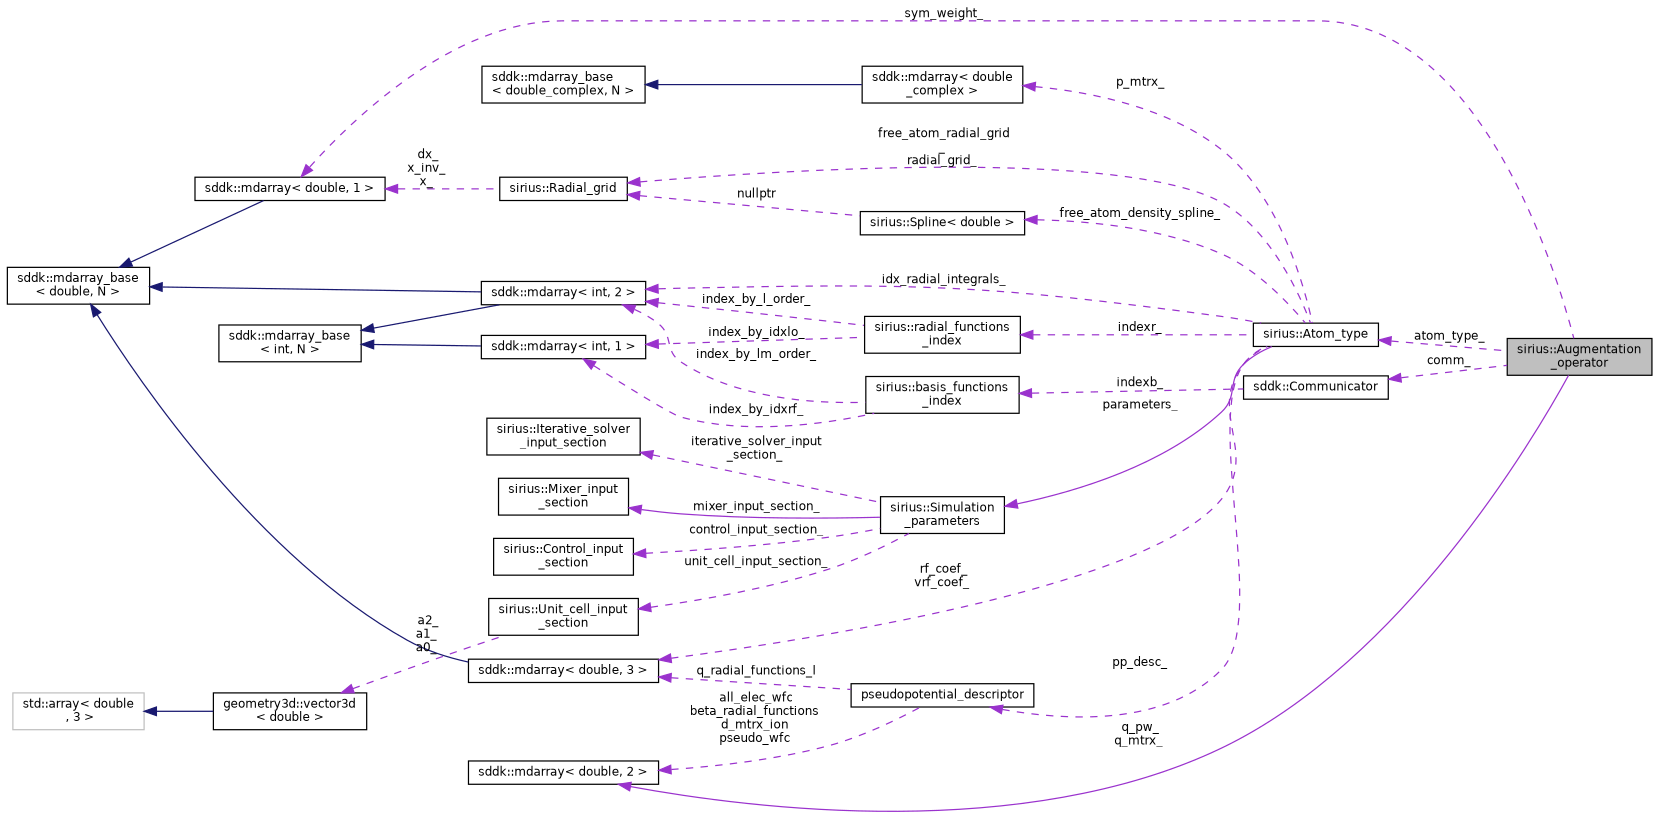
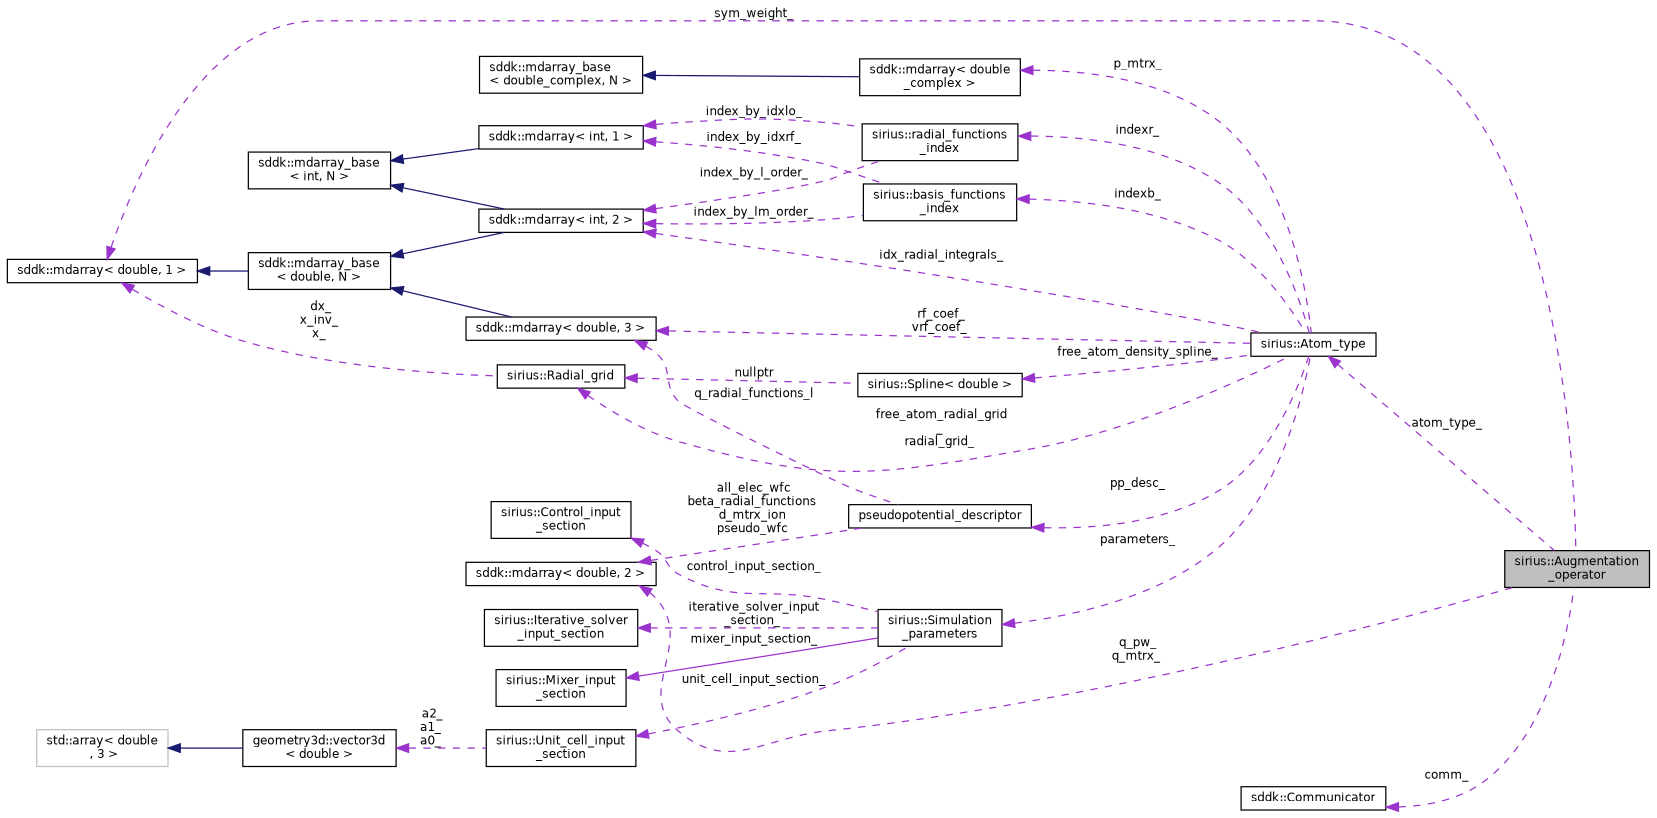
(197, 231) -> (229, 271)
(1138, 391) -> (1188, 227)
(1165, 452) -> (1216, 549)
(1182, 763) -> (1022, 703)
